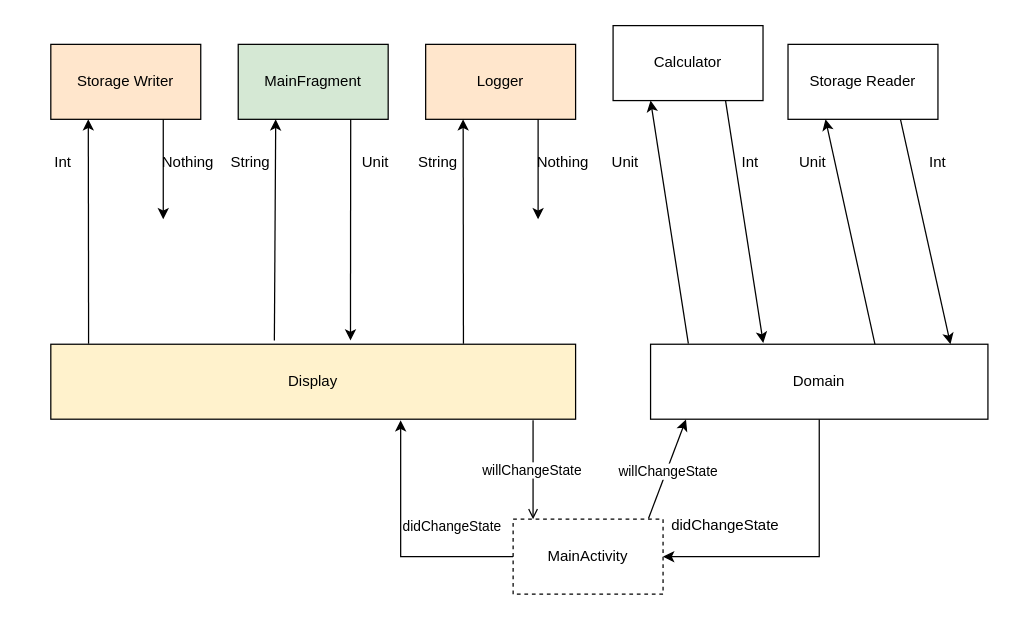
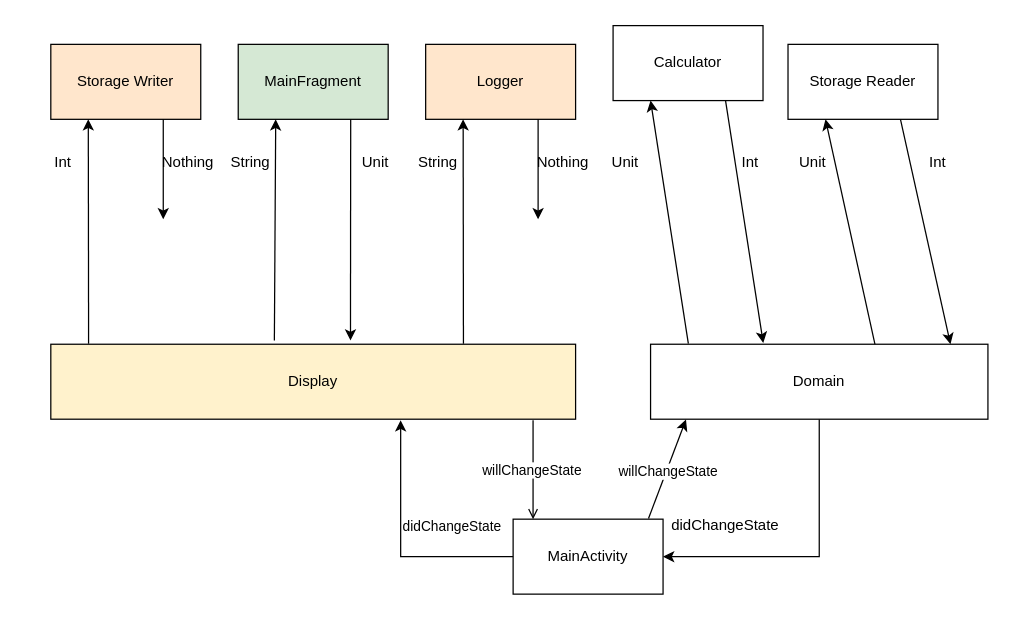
(588, 557) -> (588, 557)
